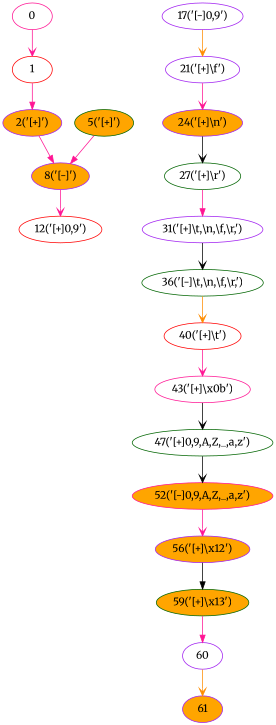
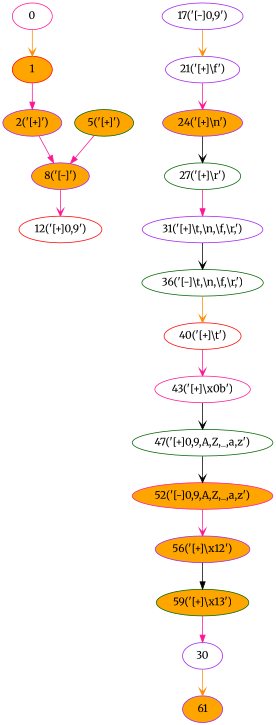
(32, 39) -> (32, 39)
(32, 70) -> (32, 70)
(203, 656) -> (203, 656)
